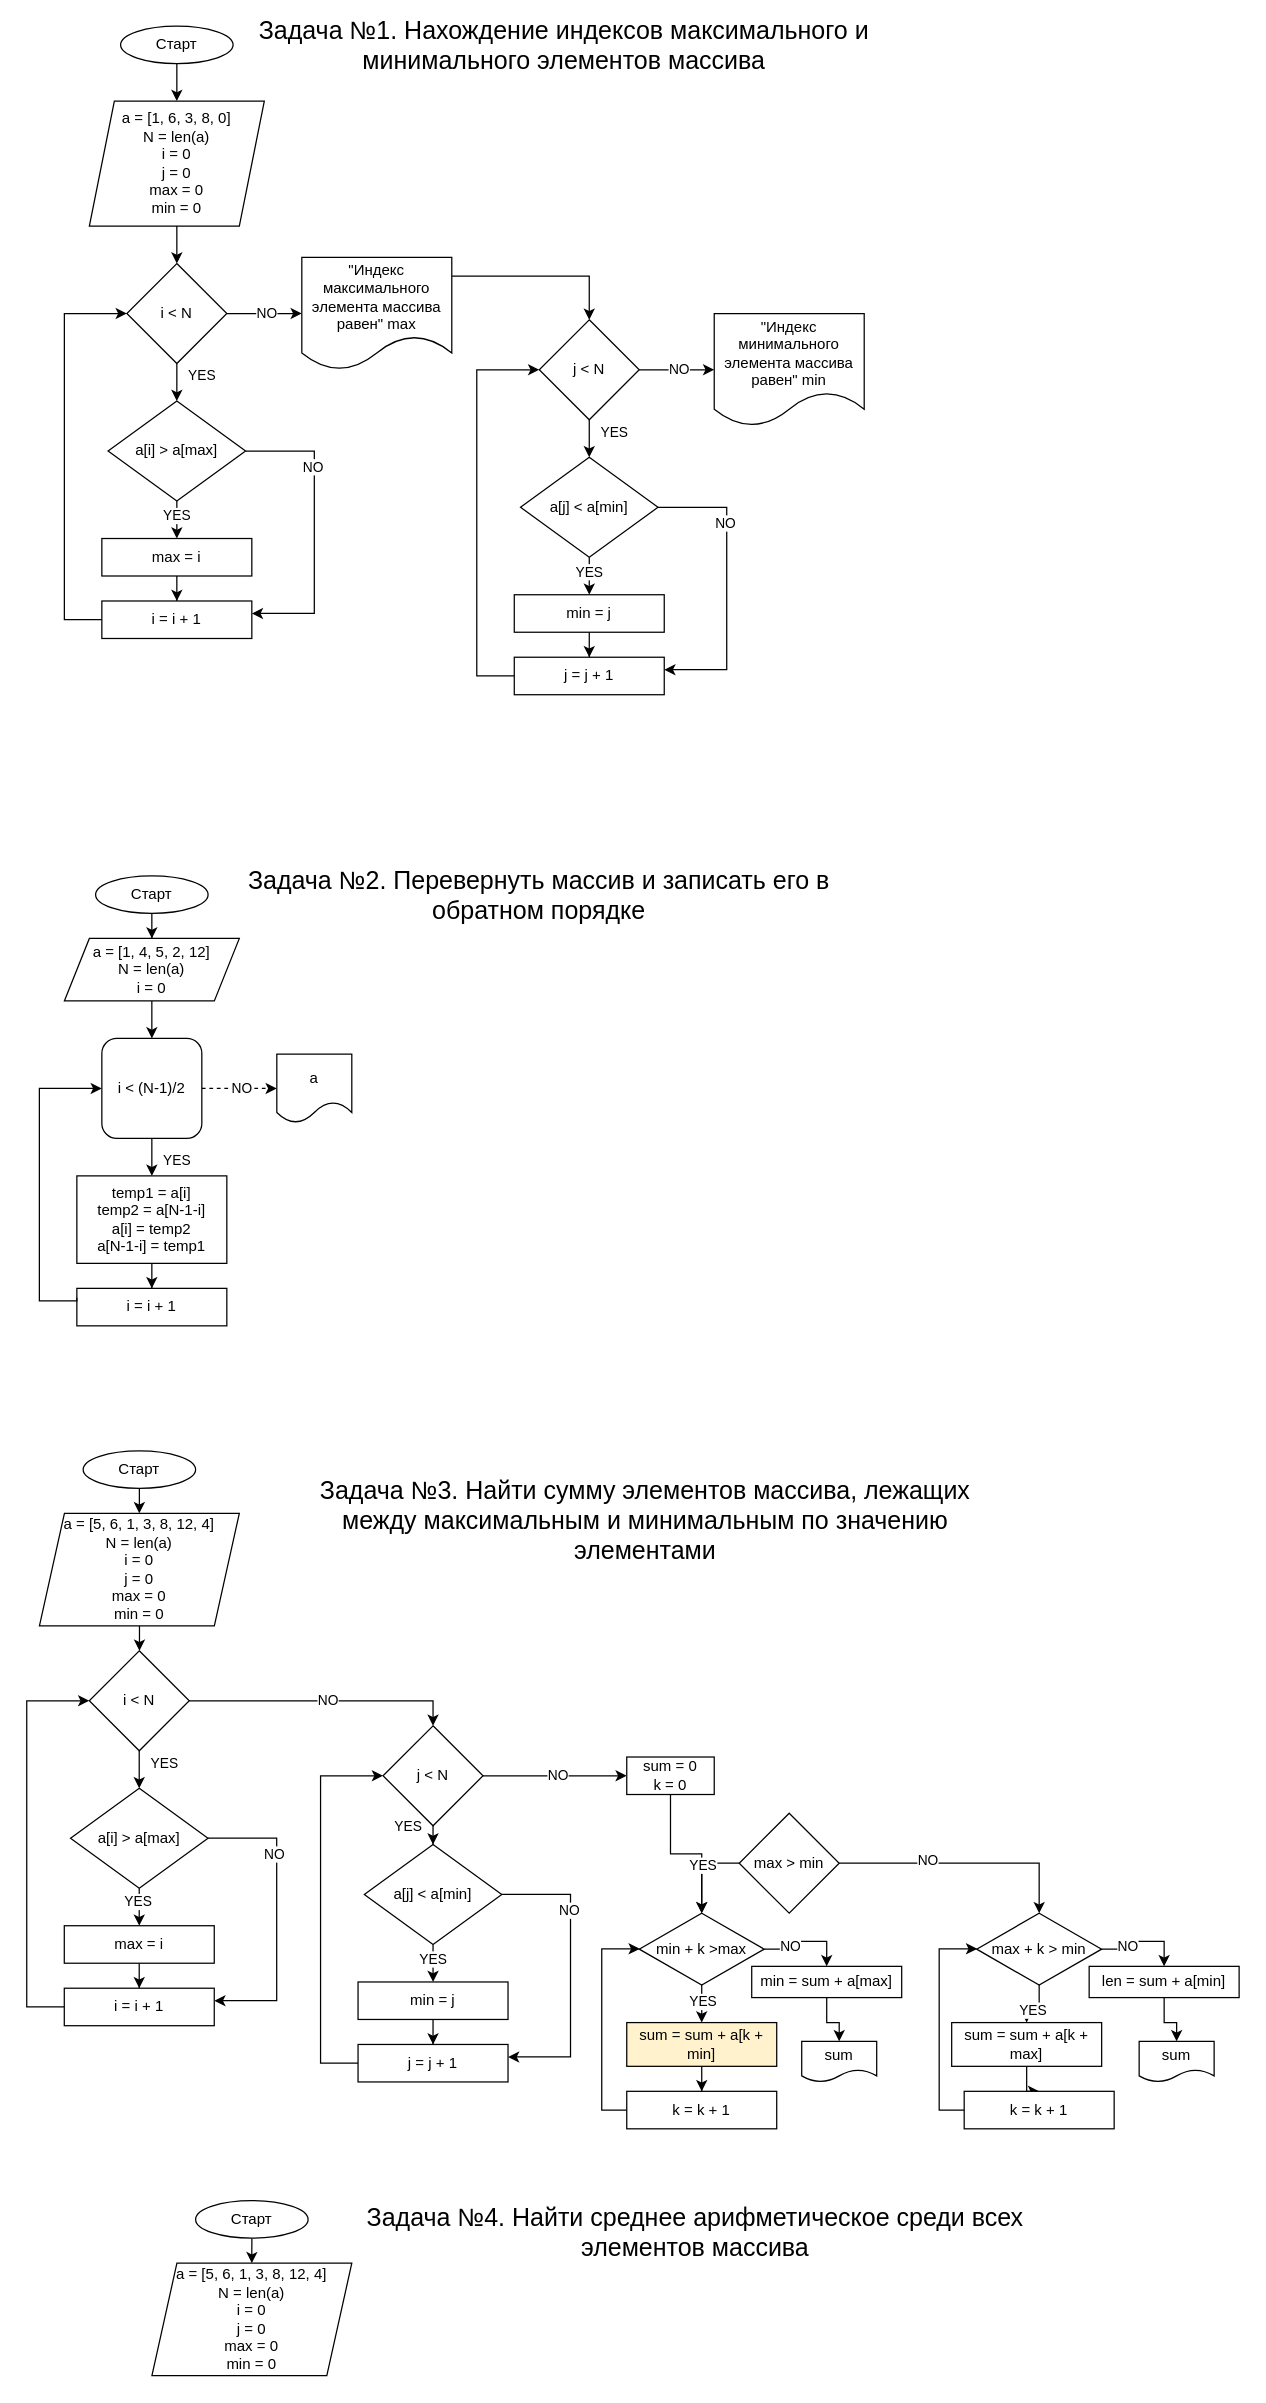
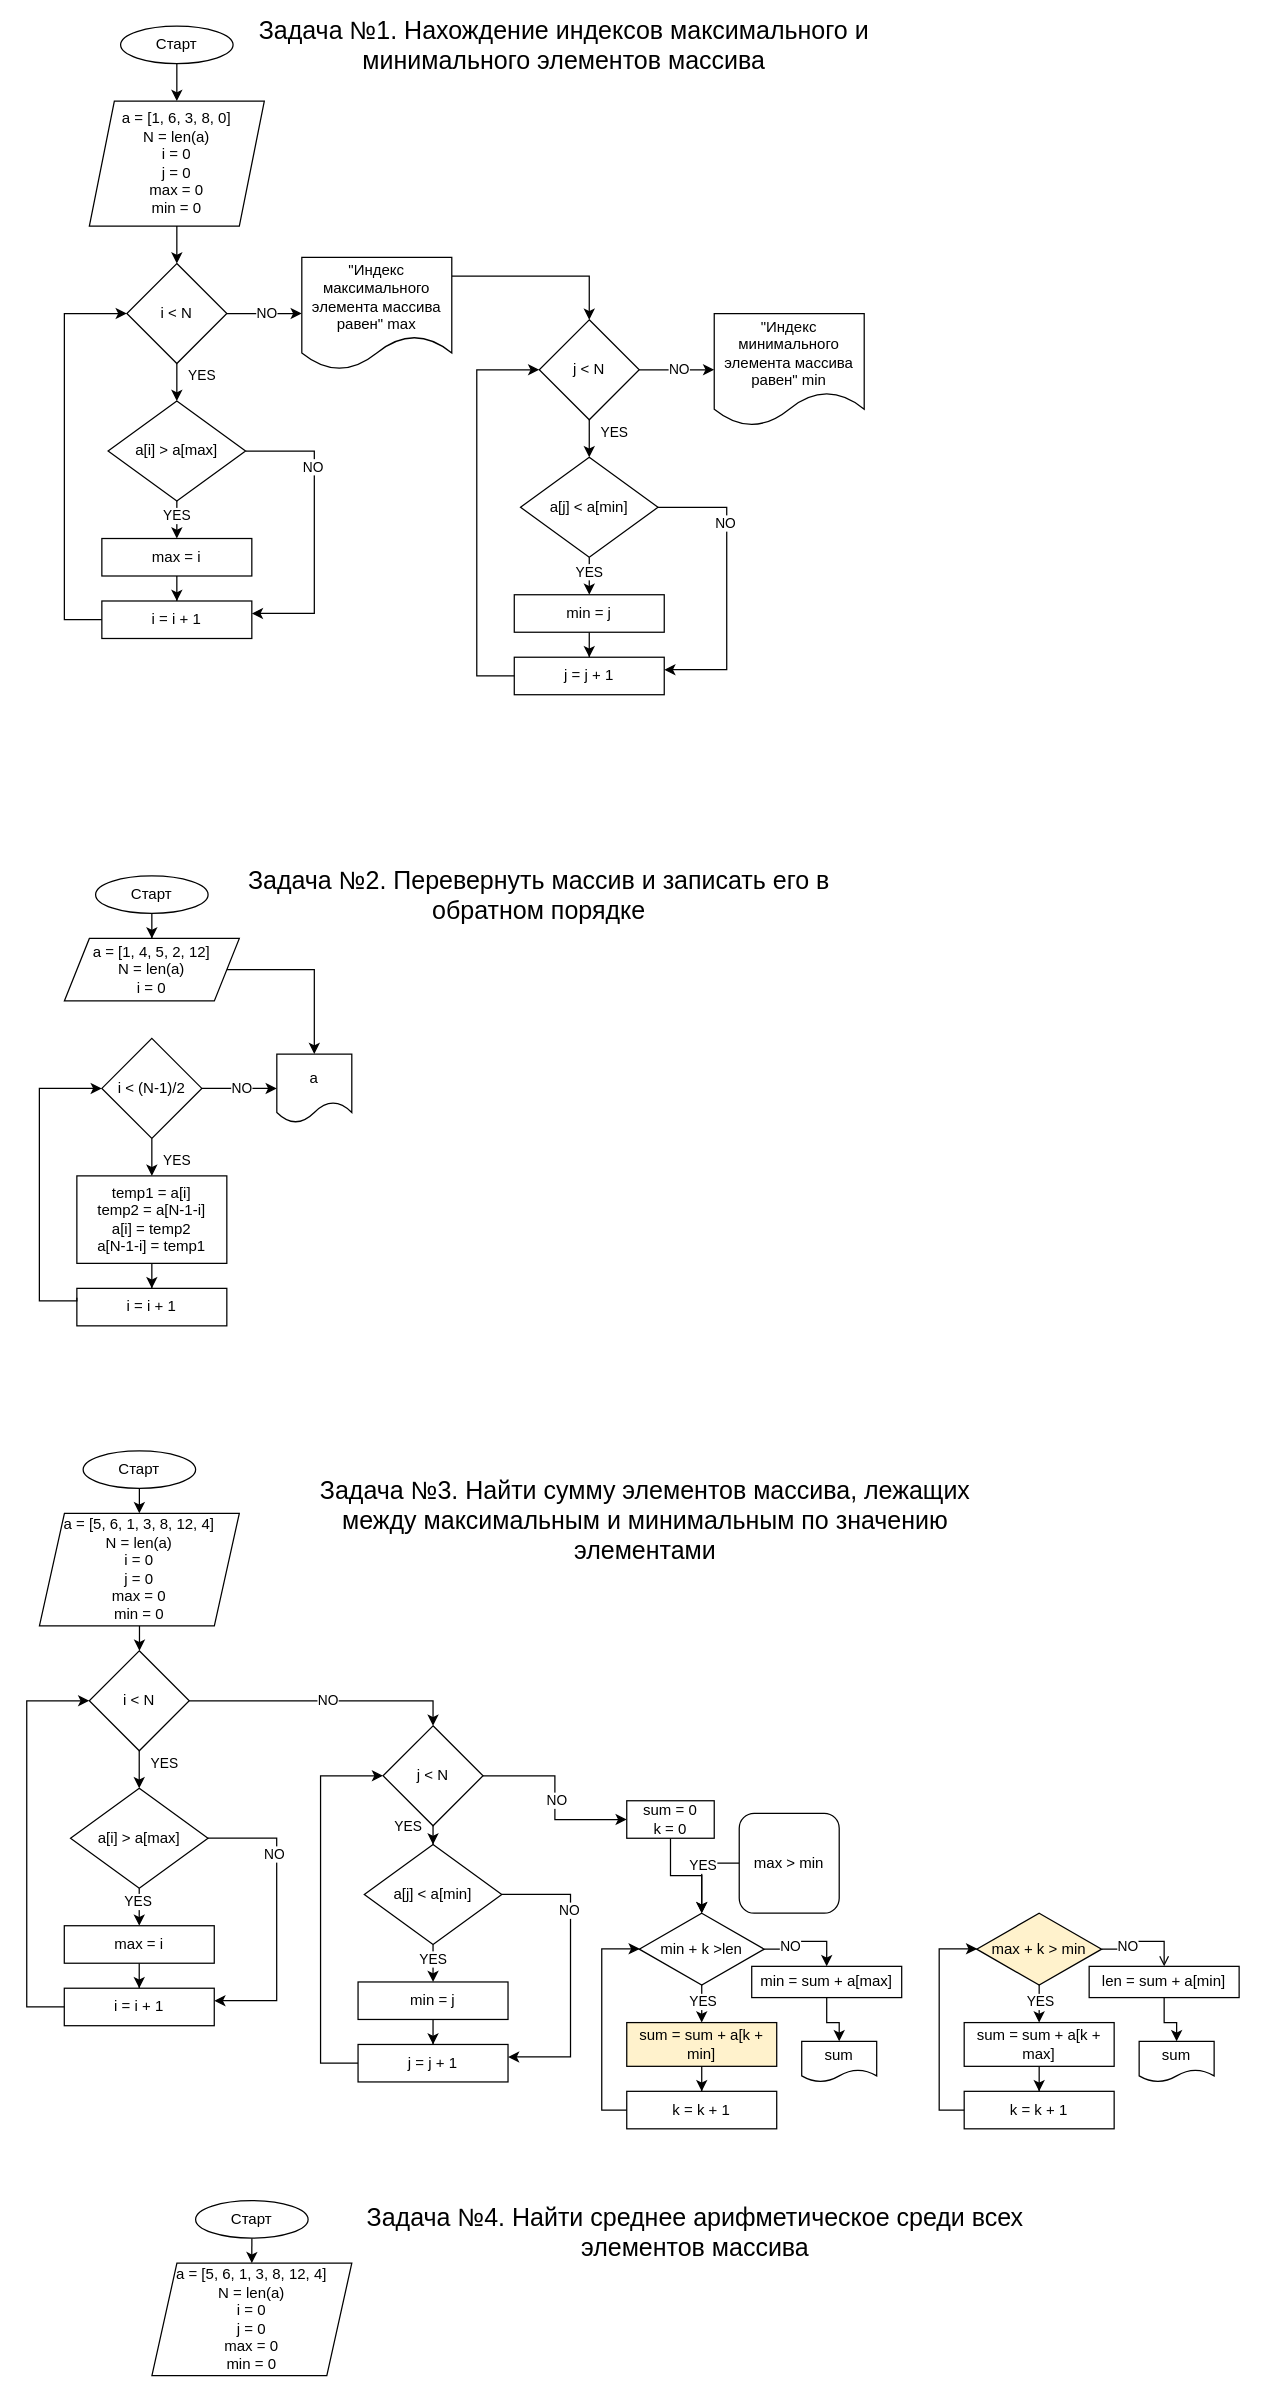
(152, 1024) -> (308, 969)
(152, 1088) -> (152, 1088)
(217, 1088) -> (217, 1088)
(671, 1776) -> (671, 1819)
(789, 1863) -> (789, 1863)
(960, 1863) -> none
(702, 1949) -> (702, 1949)
(1039, 1949) -> (1039, 1949)
(1164, 1956) -> (1164, 1958)
(1027, 2044) -> (1039, 2044)
